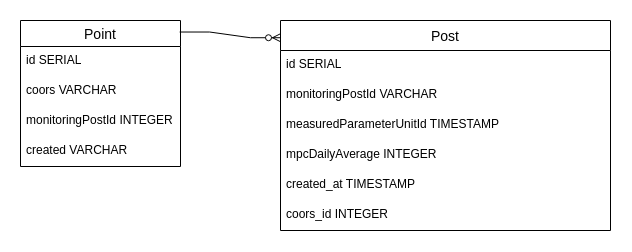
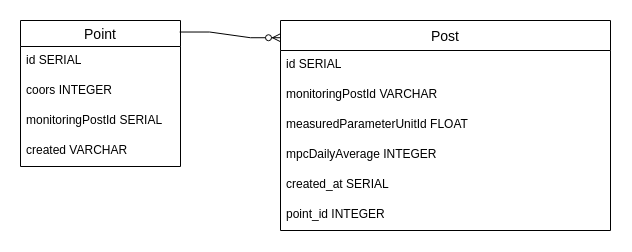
(69, 91) -> (69, 91)
(394, 125) -> (381, 125)
(102, 128) -> (99, 121)
(352, 185) -> (342, 185)
(337, 215) -> (336, 215)
